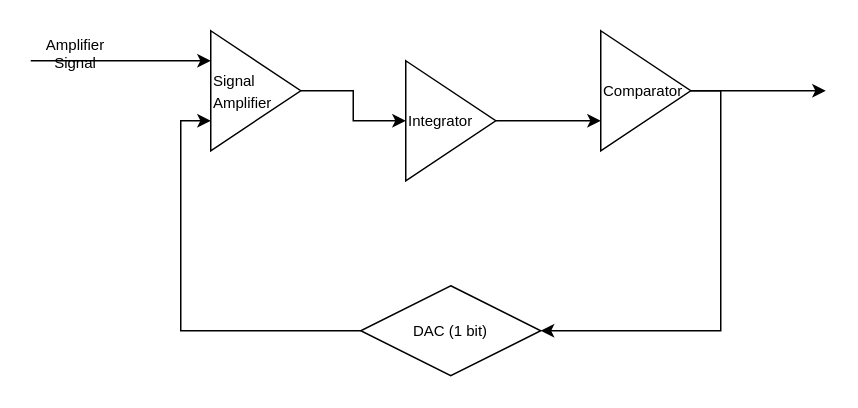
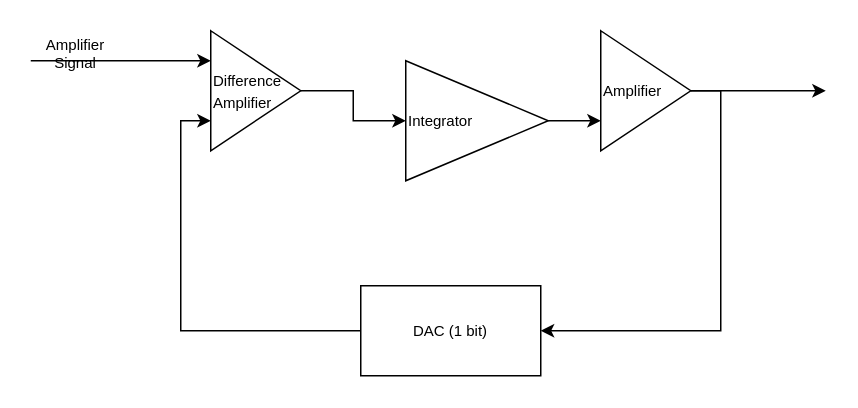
(257, 91) -> (257, 91)
(647, 91) -> (642, 91)
(451, 121) -> (477, 121)
(451, 331) -> (451, 331)
